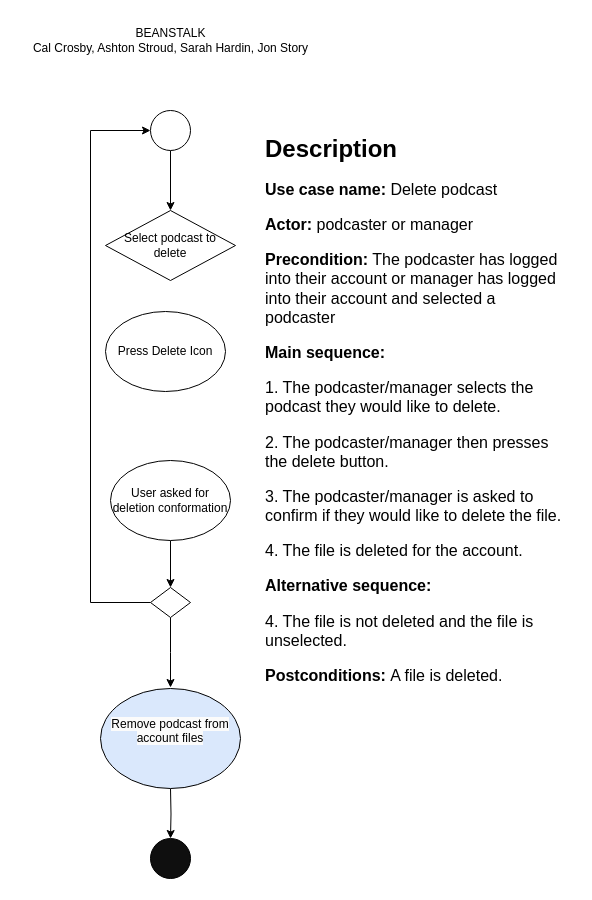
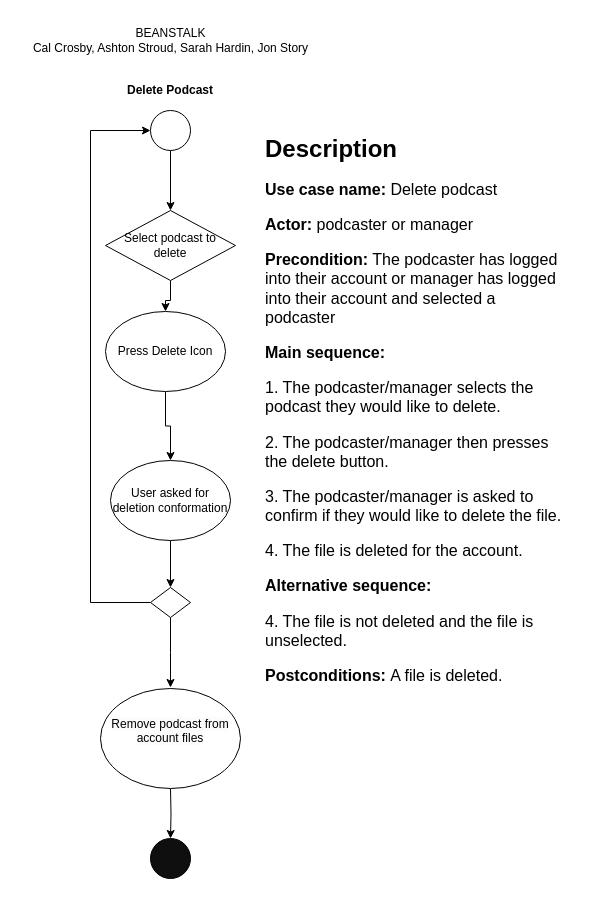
none -> (171, 91)
none -> (171, 295)
none -> (166, 425)
(171, 739) -> (171, 739)
